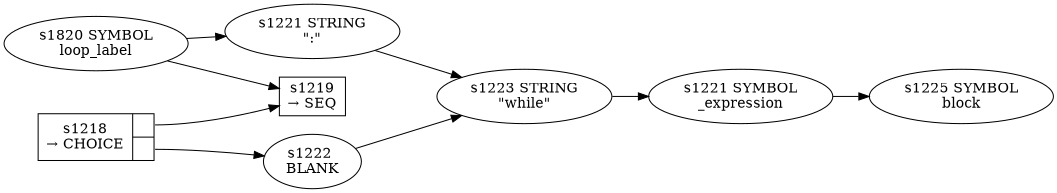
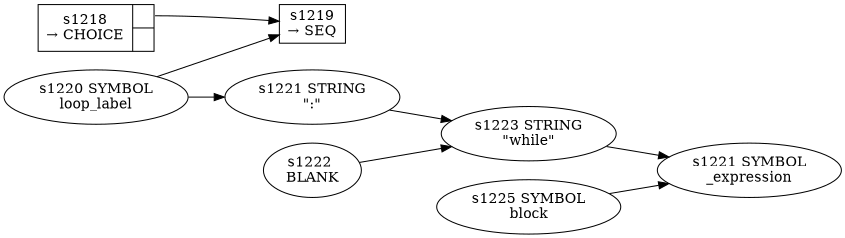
(96, 44) -> (96, 97)
(846, 96) -> (634, 189)
(205, 151) -> none
